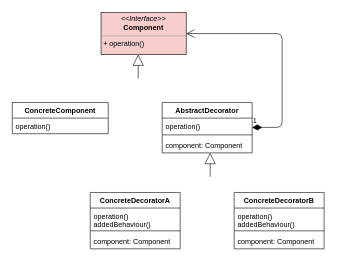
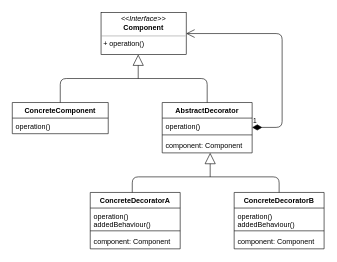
(144, 33) -> (144, 33)
none -> (133, 78)
none -> (206, 177)
